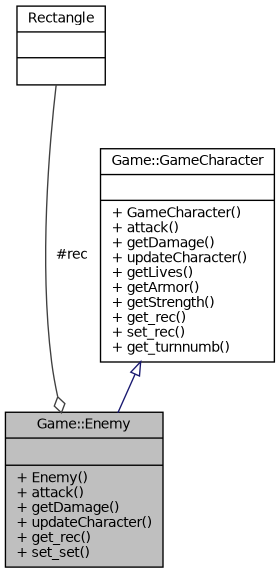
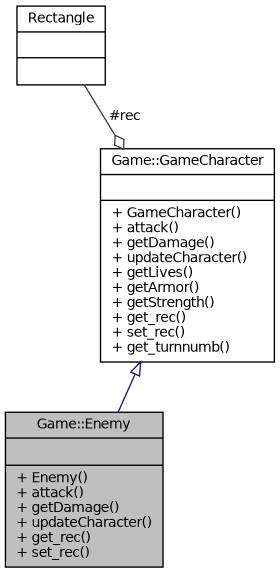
(46, 241) -> (99, 110)
(54, 553) -> (54, 553)
